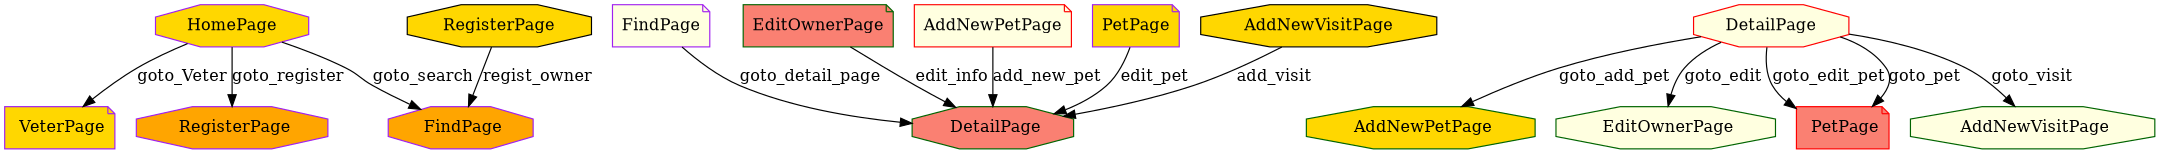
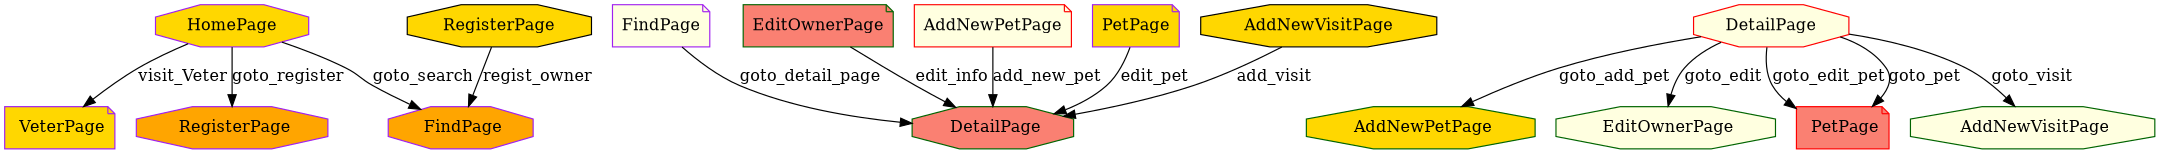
(182, 77) -> (183, 77)
